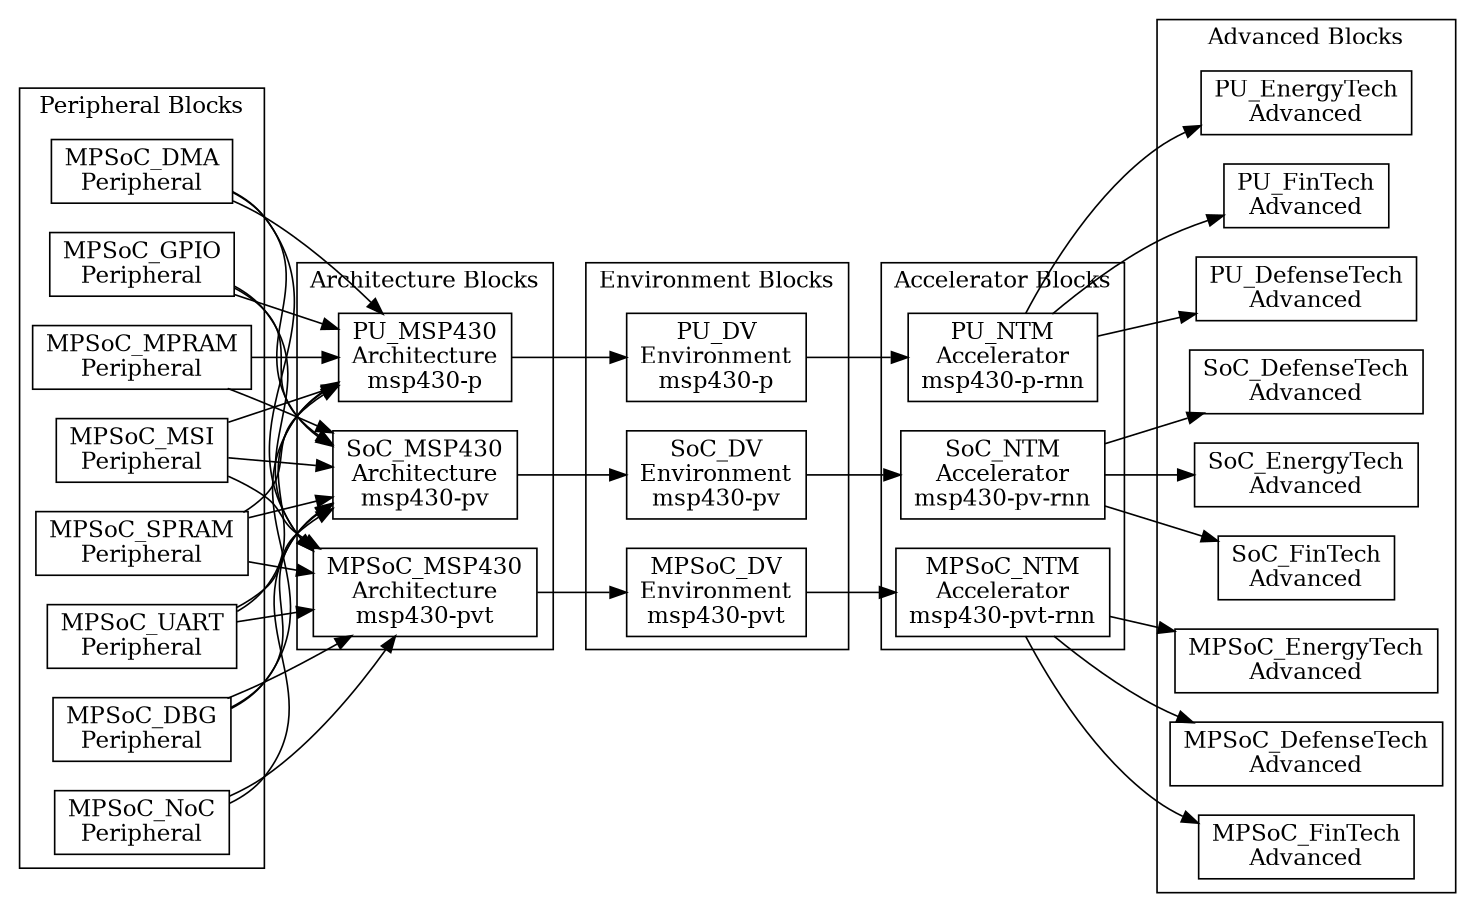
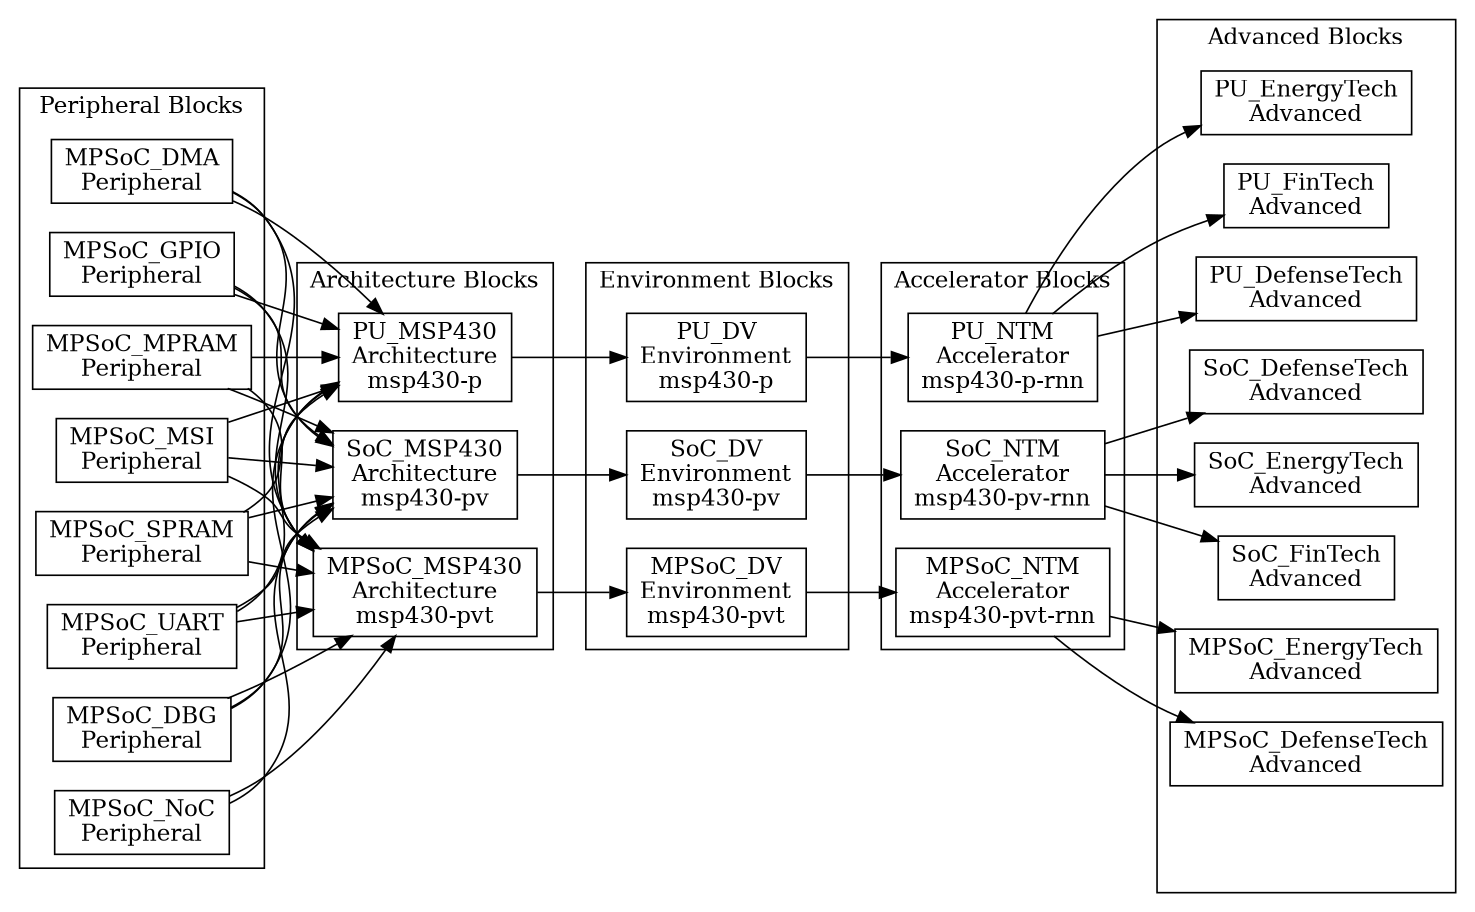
none -> (282, 460)
(1306, 847) -> none
